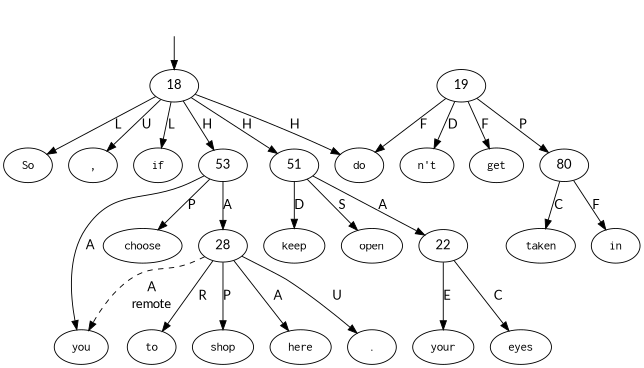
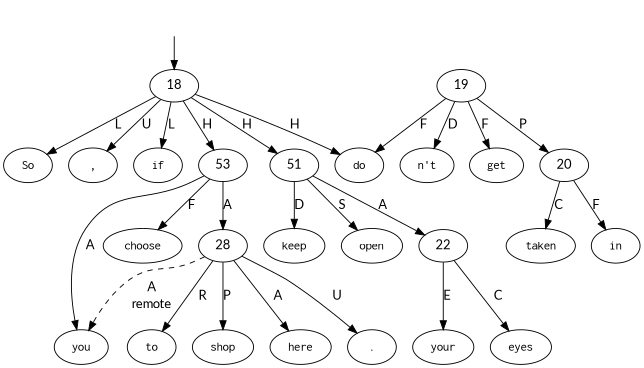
(564, 165) -> (564, 165)
(192, 206) -> (192, 206)
